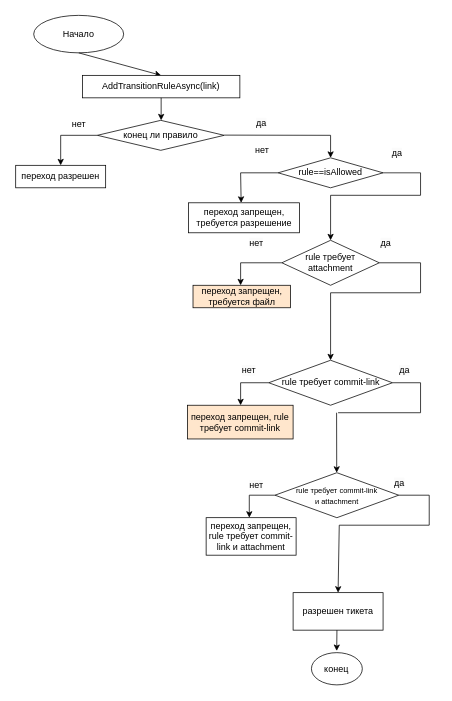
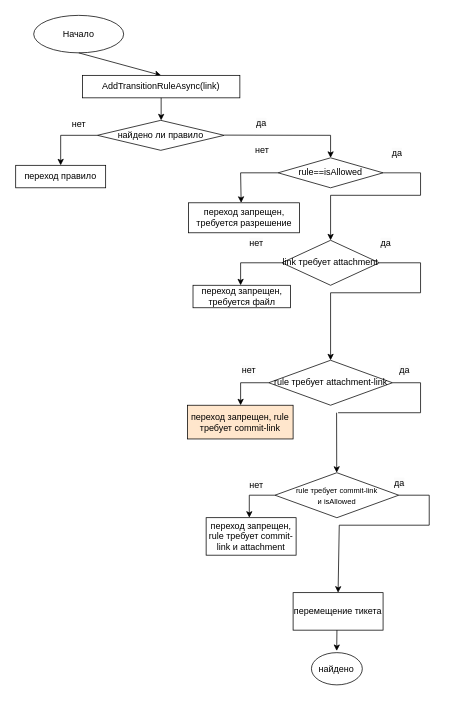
(161, 135) -> (161, 135)
(60, 177) -> (60, 177)
(330, 263) -> (330, 263)
(242, 297) -> (242, 297)
(331, 383) -> (331, 383)
(337, 495) -> (337, 495)
(338, 612) -> (338, 612)
(336, 669) -> (336, 669)
